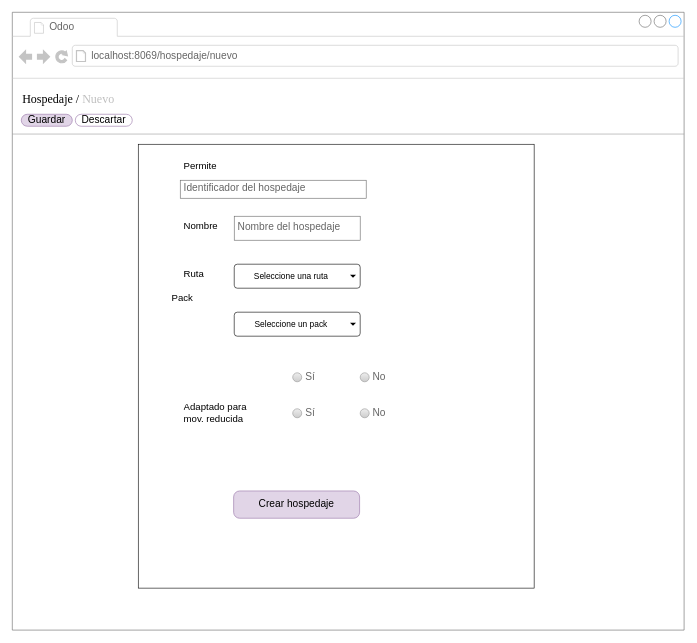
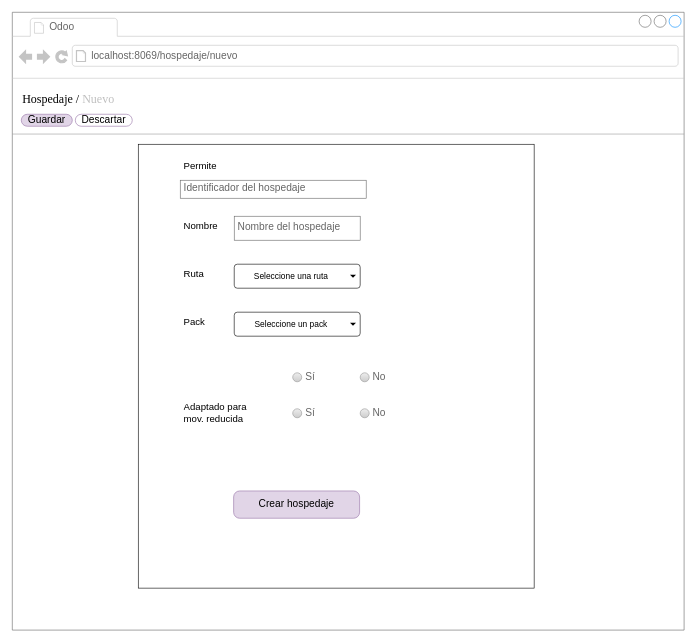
(195, 296) -> (207, 320)
